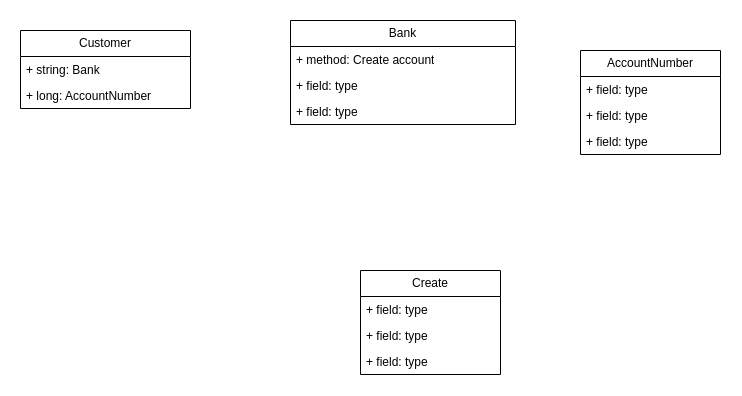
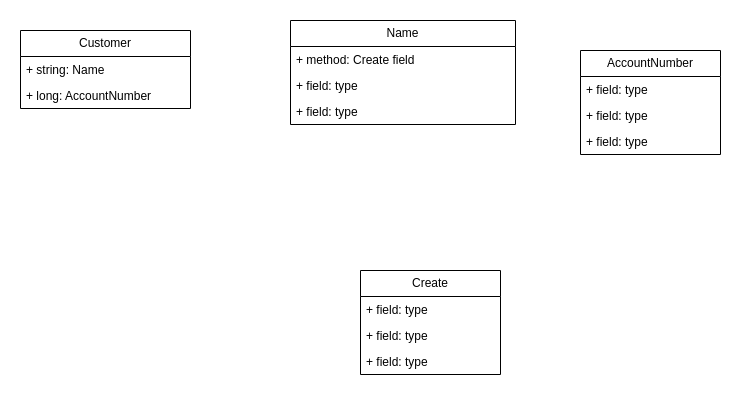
(403, 34) -> (403, 34)
(371, 61) -> (361, 61)
(67, 71) -> (67, 71)
